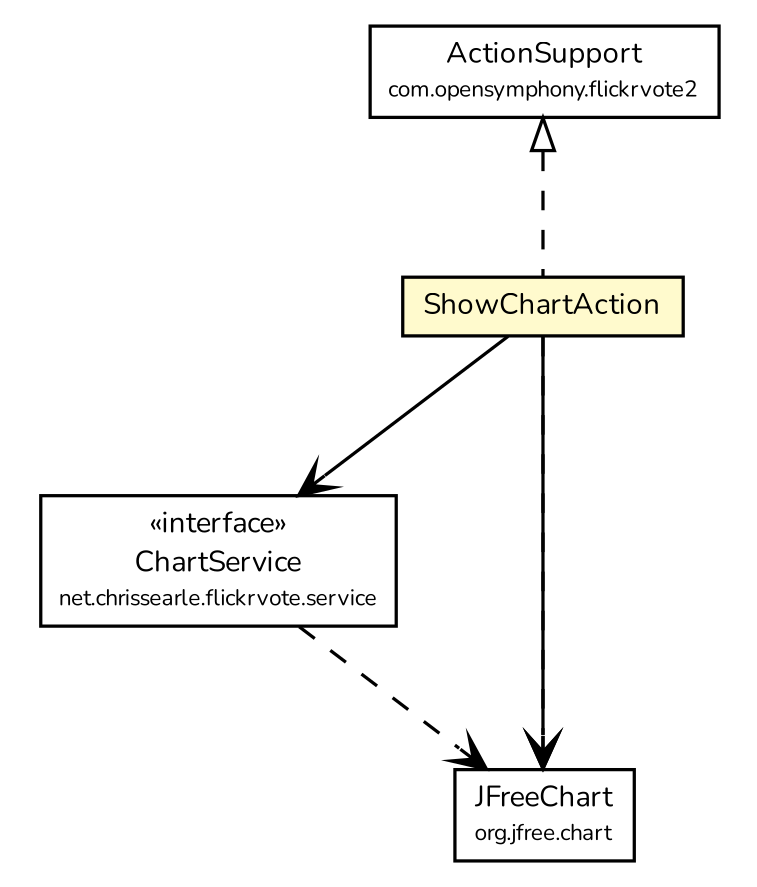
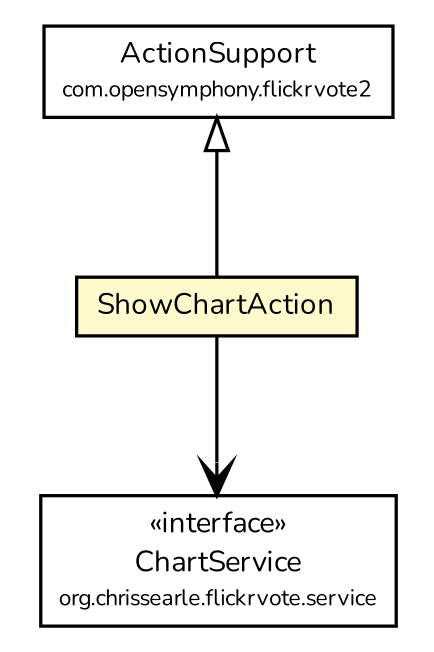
(543, 214) -> (217, 214)
(218, 598) -> (218, 598)
(543, 815) -> none
